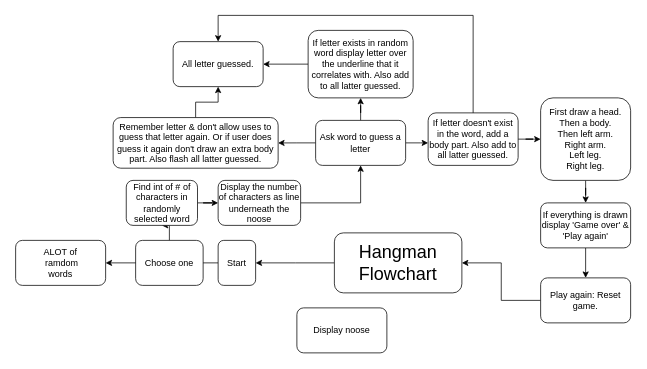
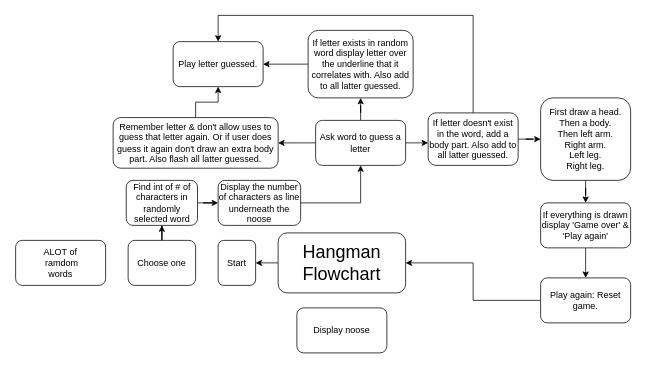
(218, 64) -> (218, 64)
(169, 263) -> (162, 263)
(170, 263) -> none
(398, 263) -> (342, 263)
